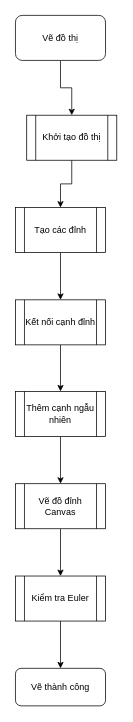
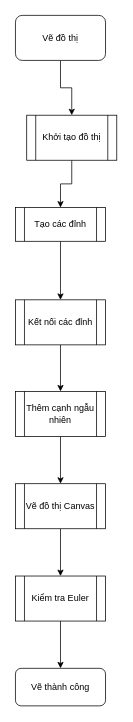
(60, 230) -> (60, 224)
(60, 322) -> (60, 322)
(60, 506) -> (60, 506)
